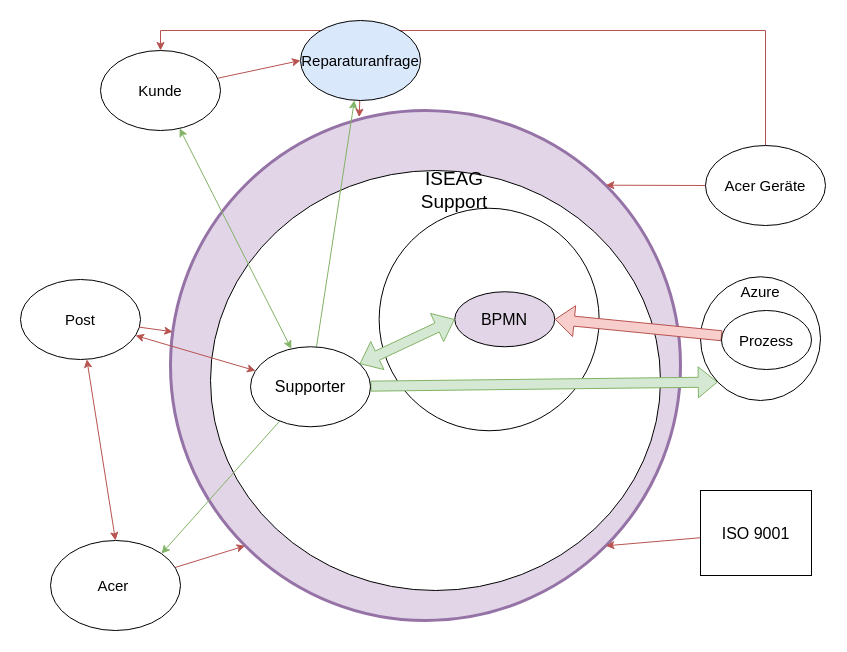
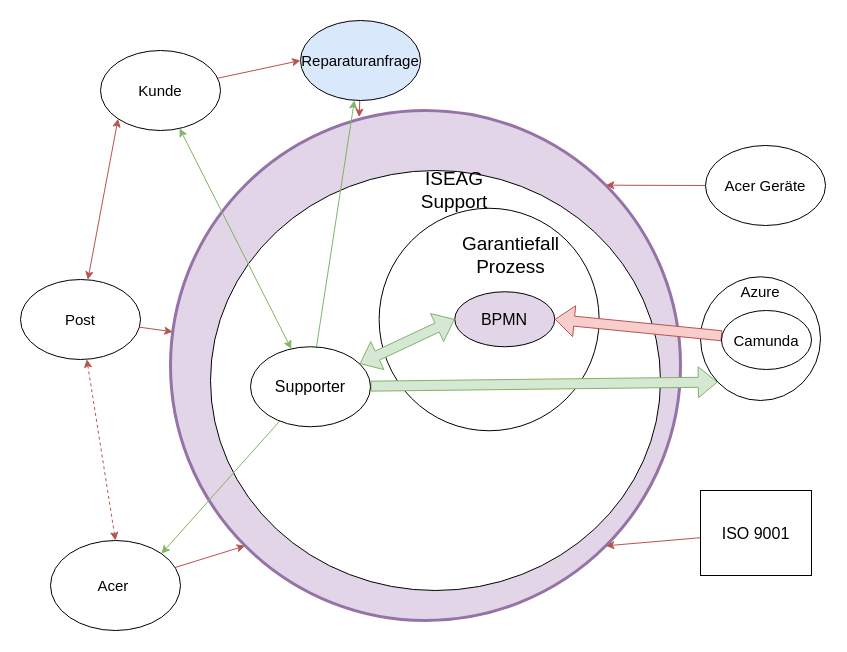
(641, 31) -> none
none -> (511, 256)
(767, 341) -> (767, 341)
(196, 353) -> (103, 200)
(101, 449) -> (101, 449)
